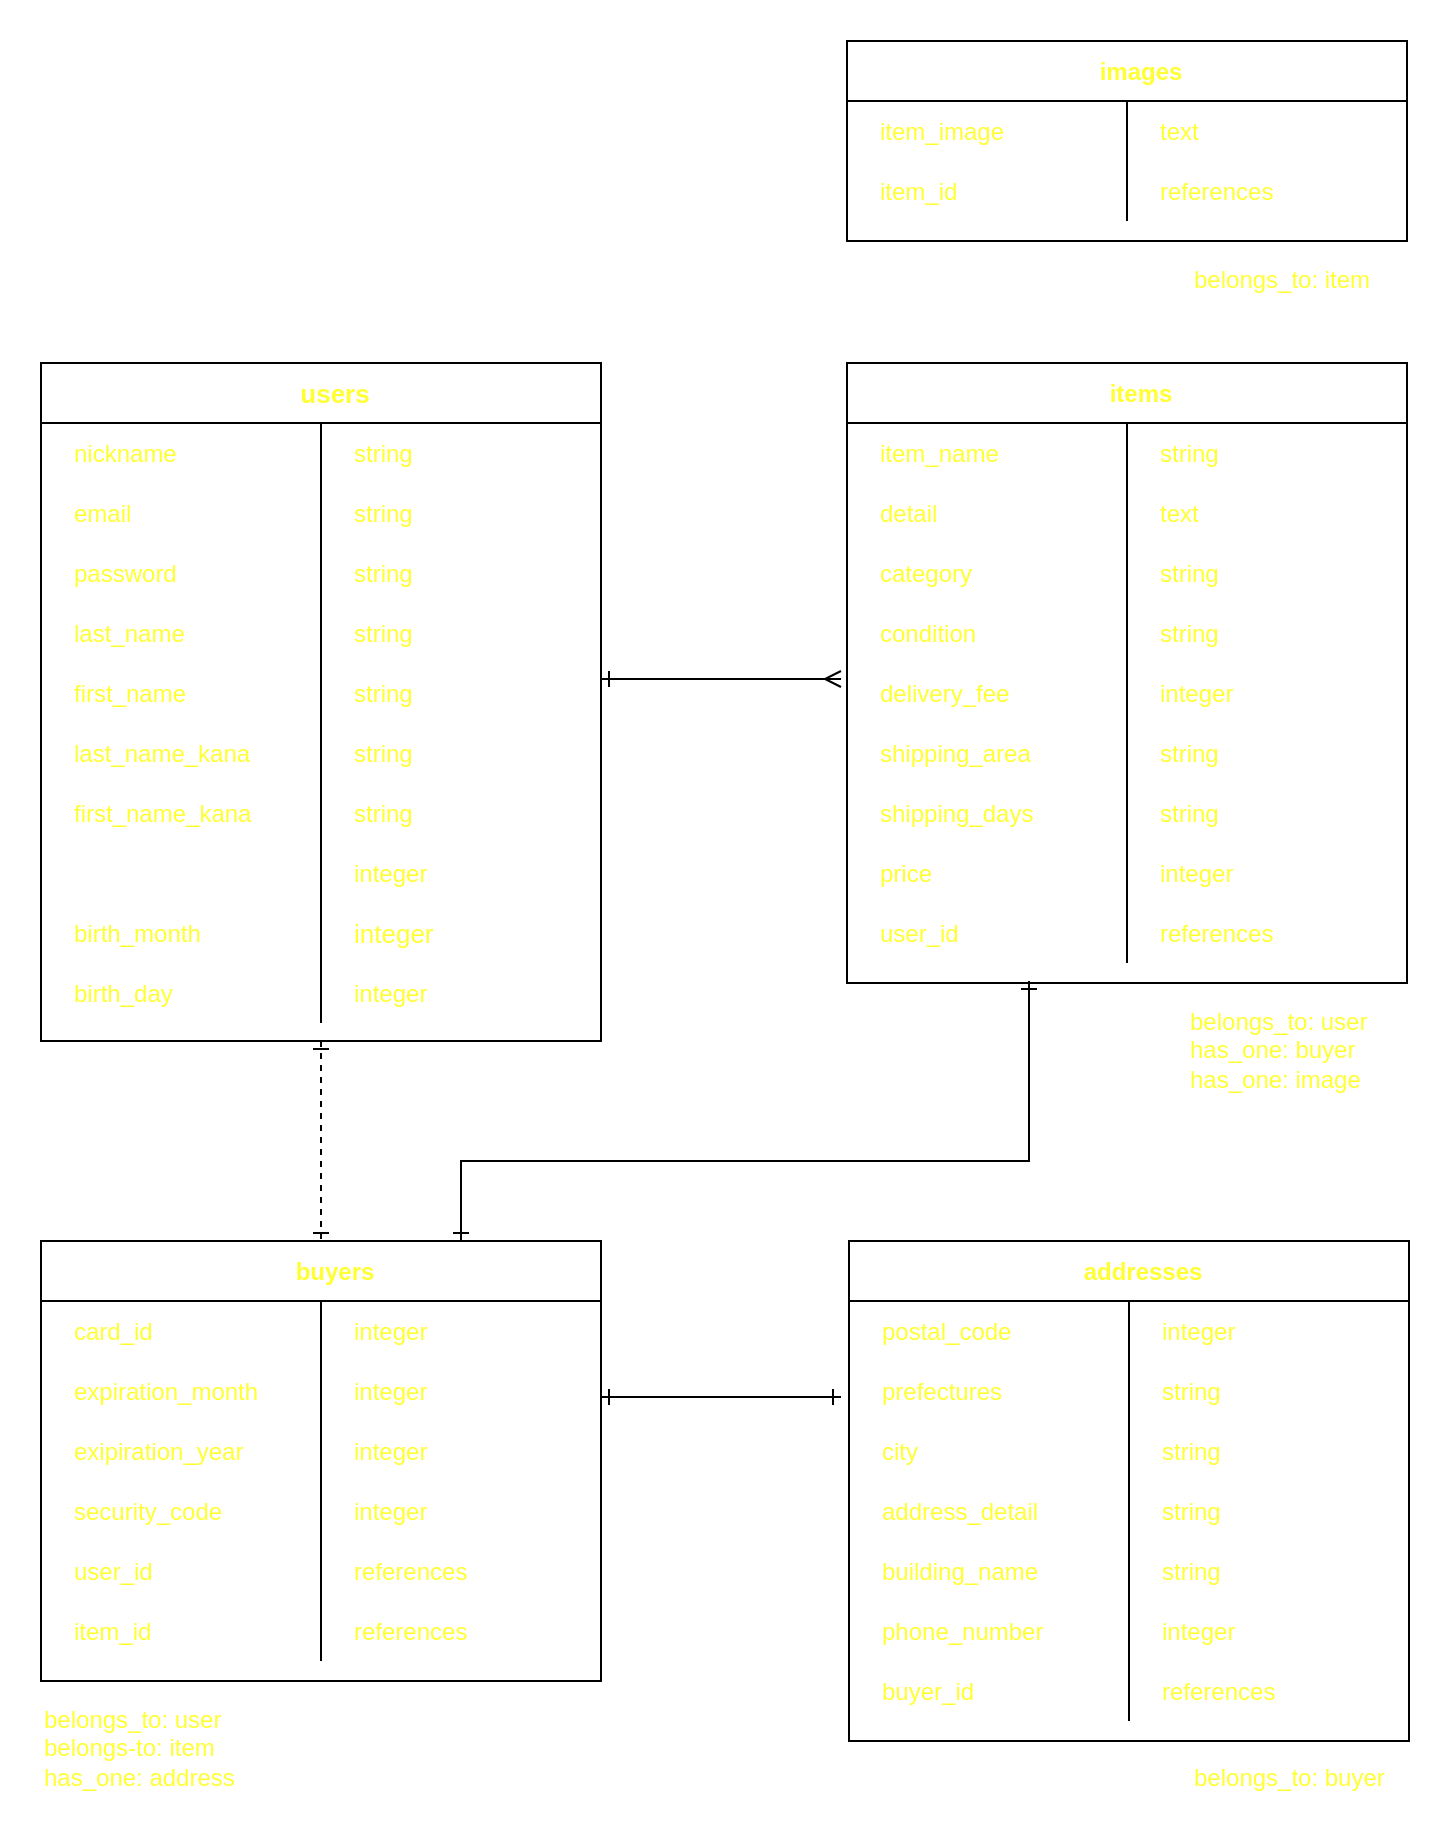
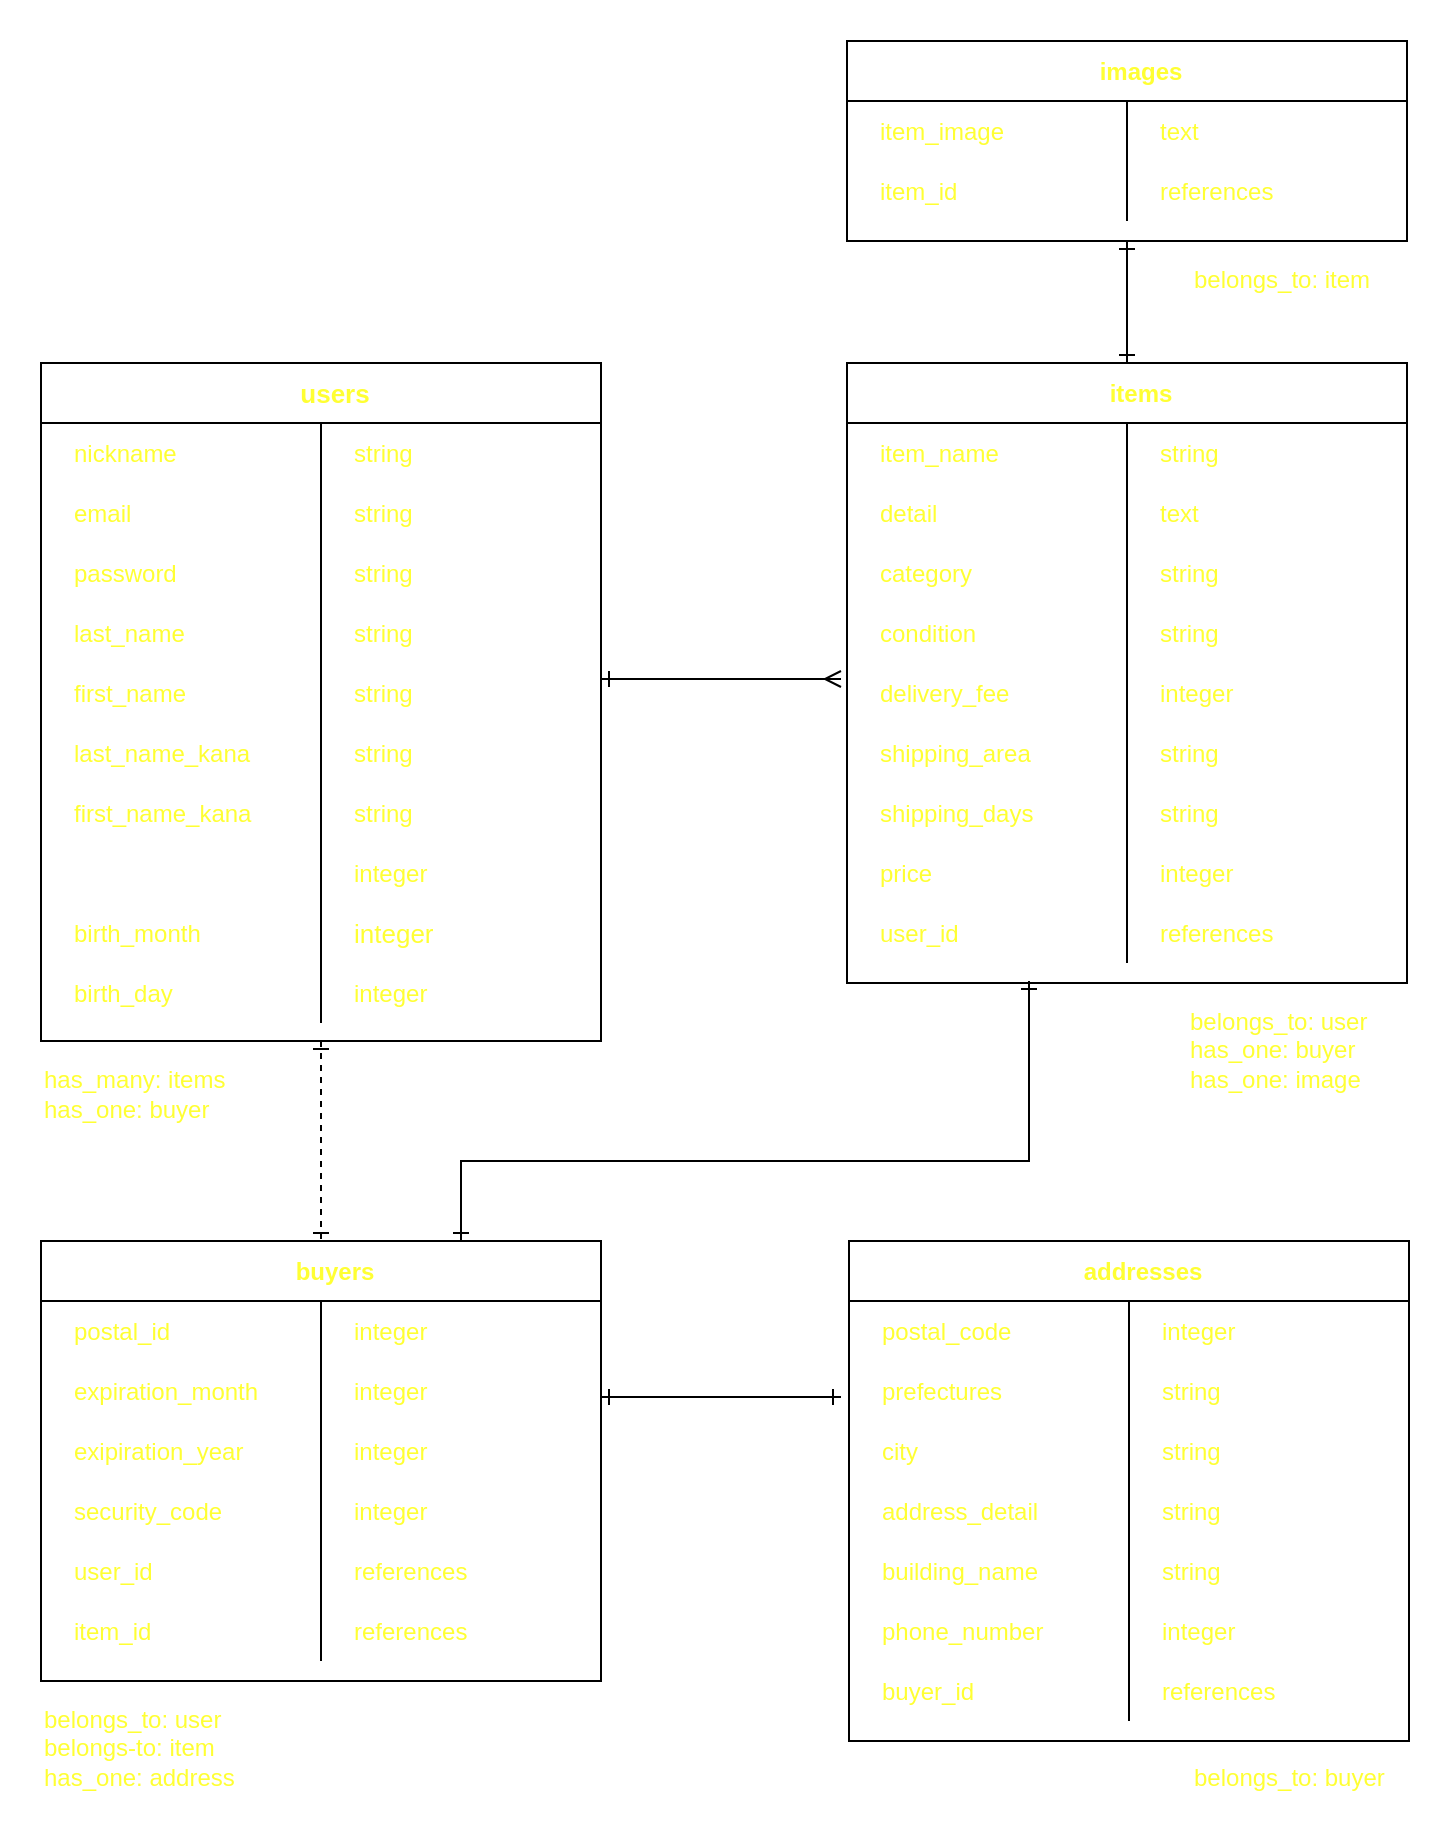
none -> (1127, 304)
none -> (151, 1095)
(118, 1332) -> (128, 1332)
